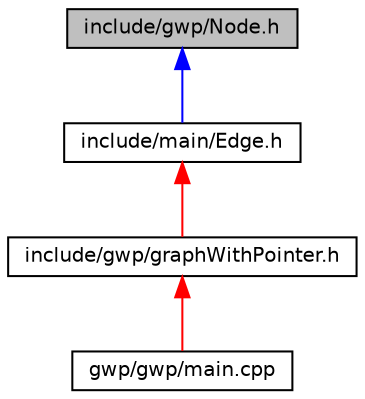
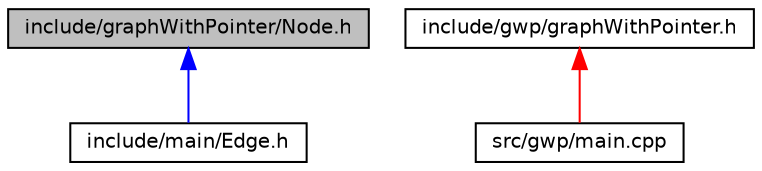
(182, 29) -> (188, 29)
(182, 210) -> none
(182, 371) -> (580, 143)
